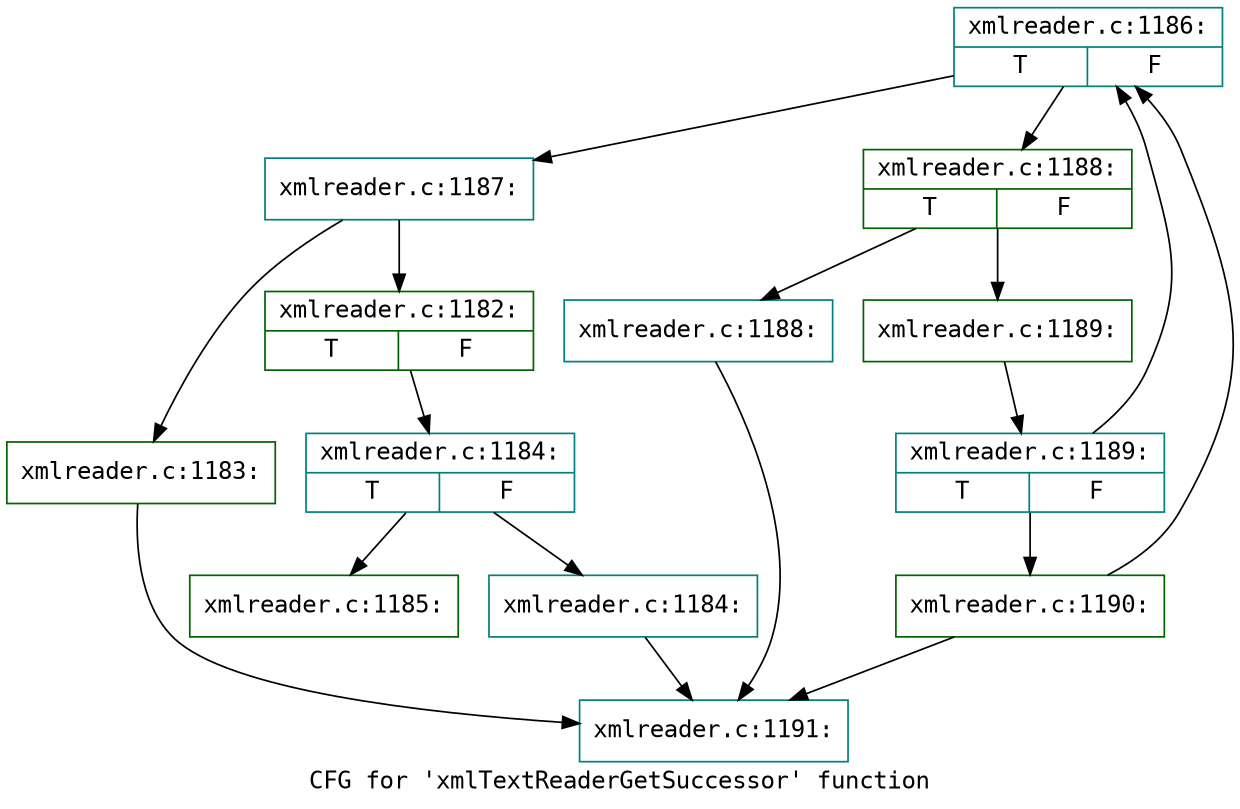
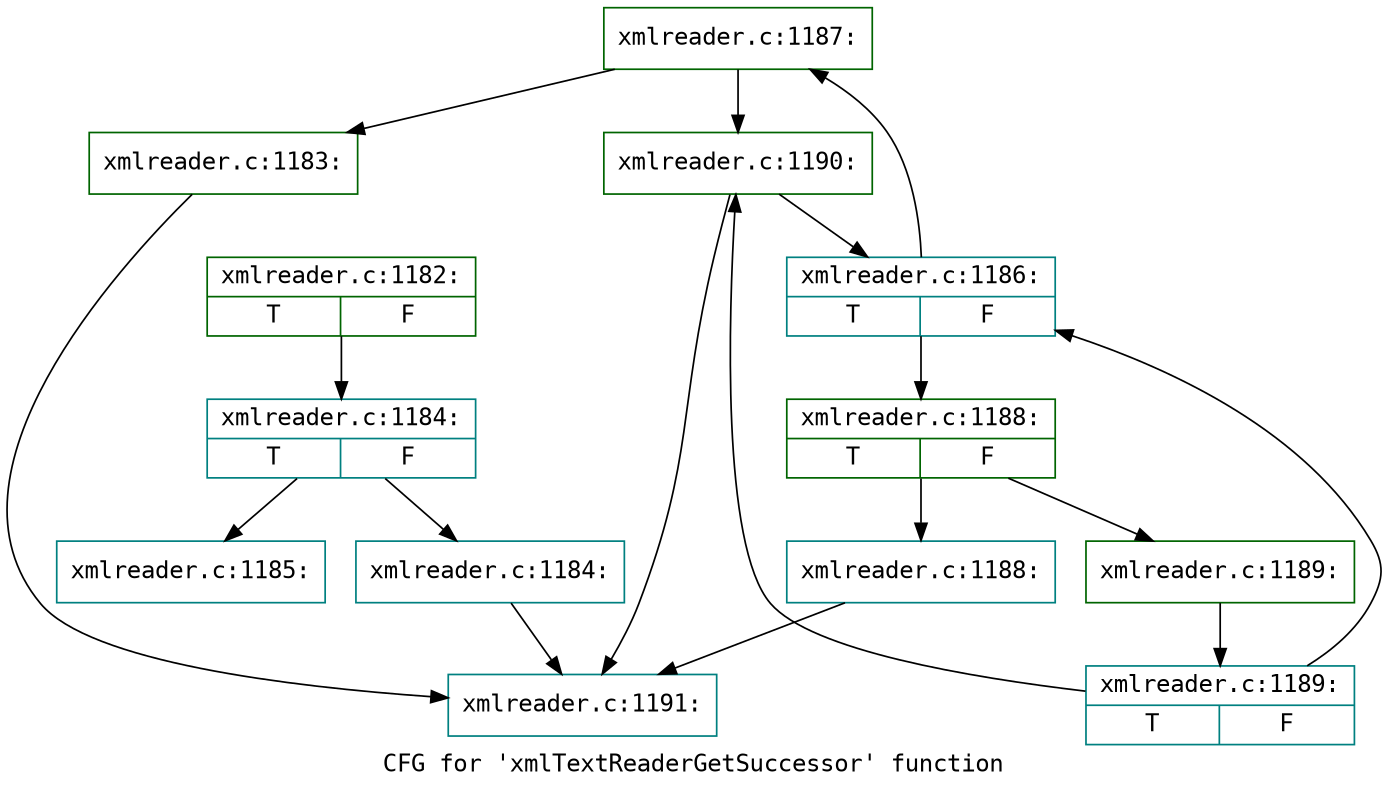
(399, 189) -> (738, 38)
(399, 247) -> (738, 92)
(324, 606) -> (191, 572)
